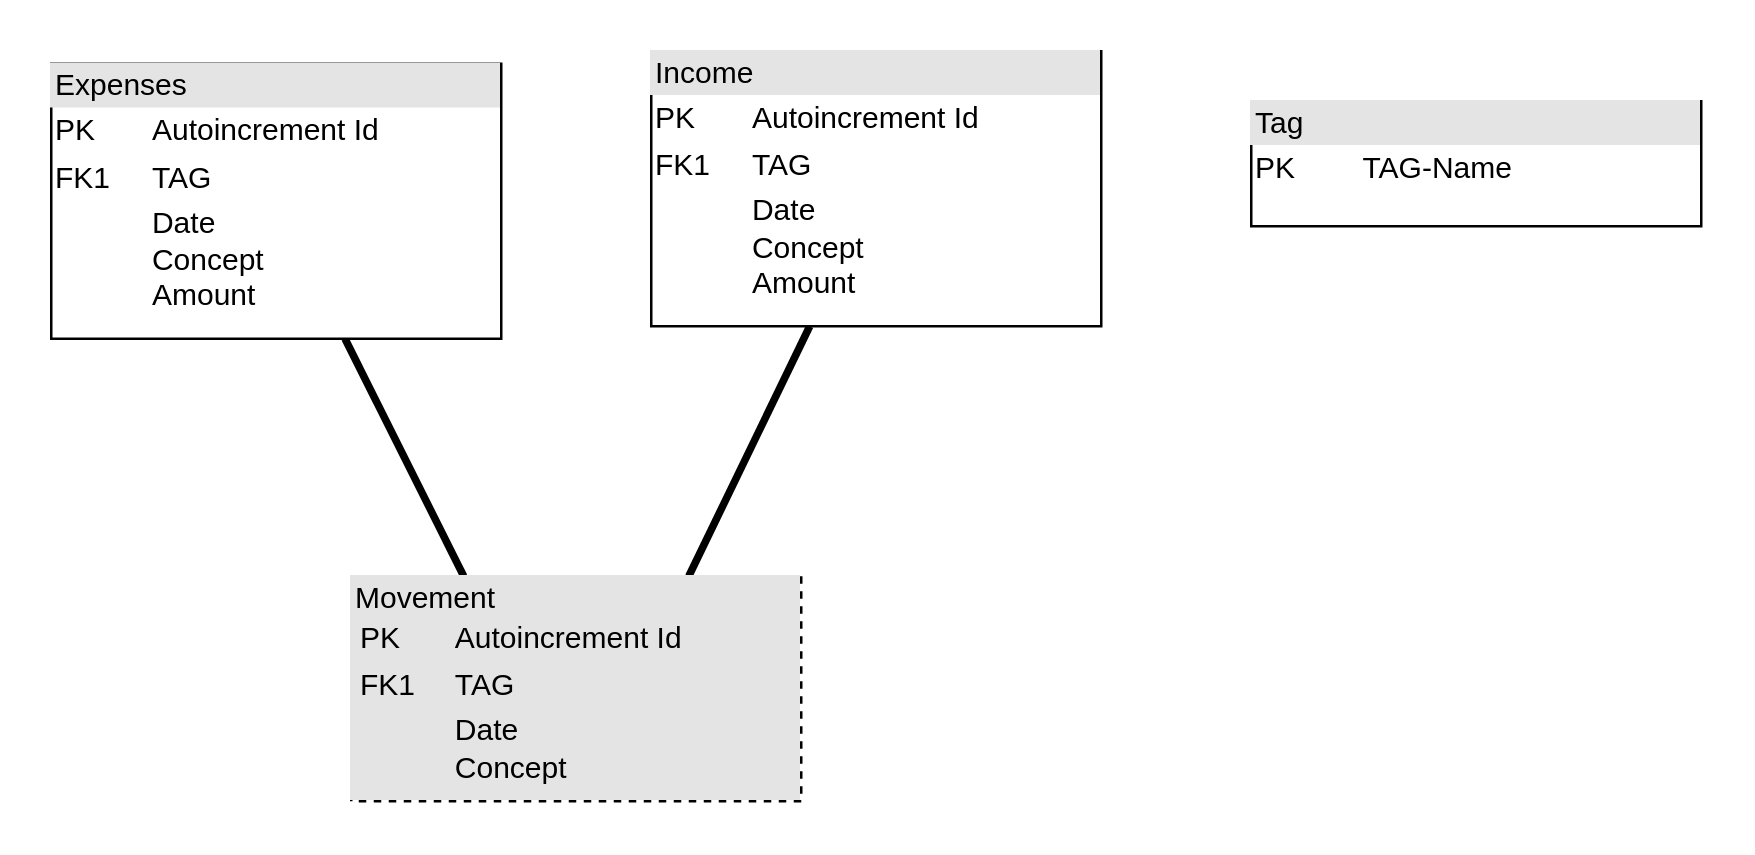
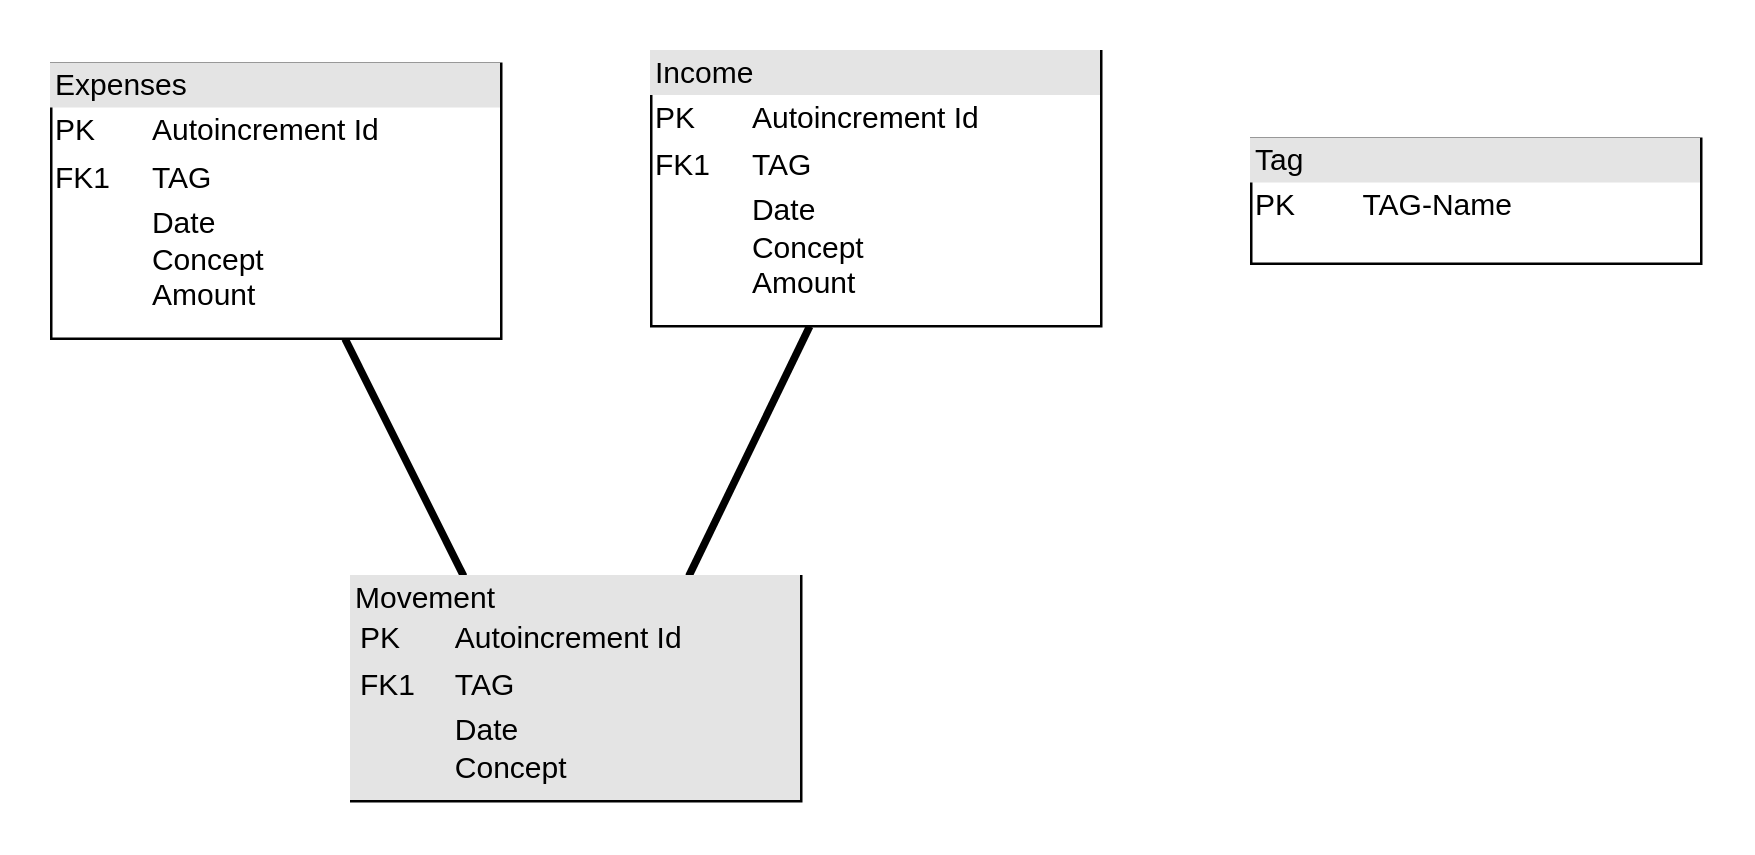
(1476, 164) -> (1476, 201)
(576, 689) -> (576, 689)
